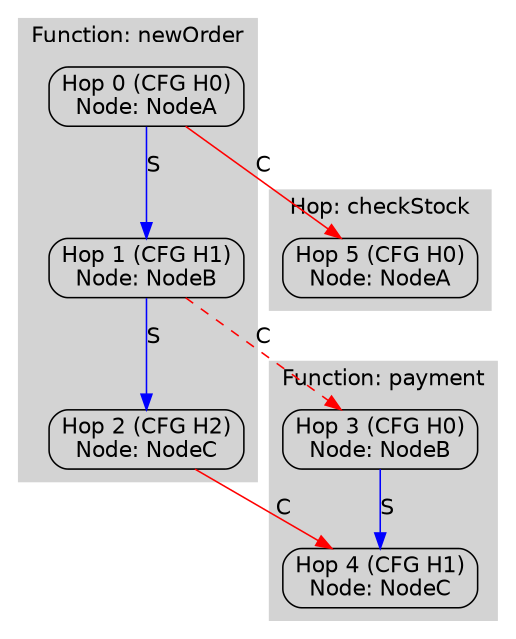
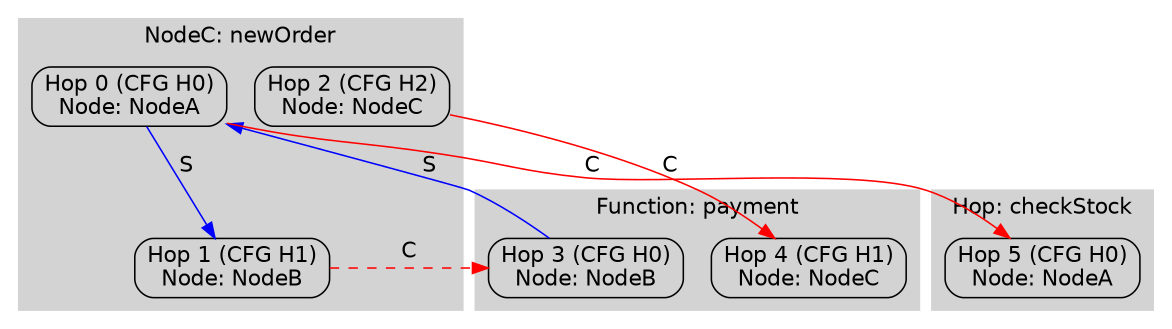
(138, 37) -> (241, 37)
(146, 346) -> none
(380, 501) -> (401, 171)
